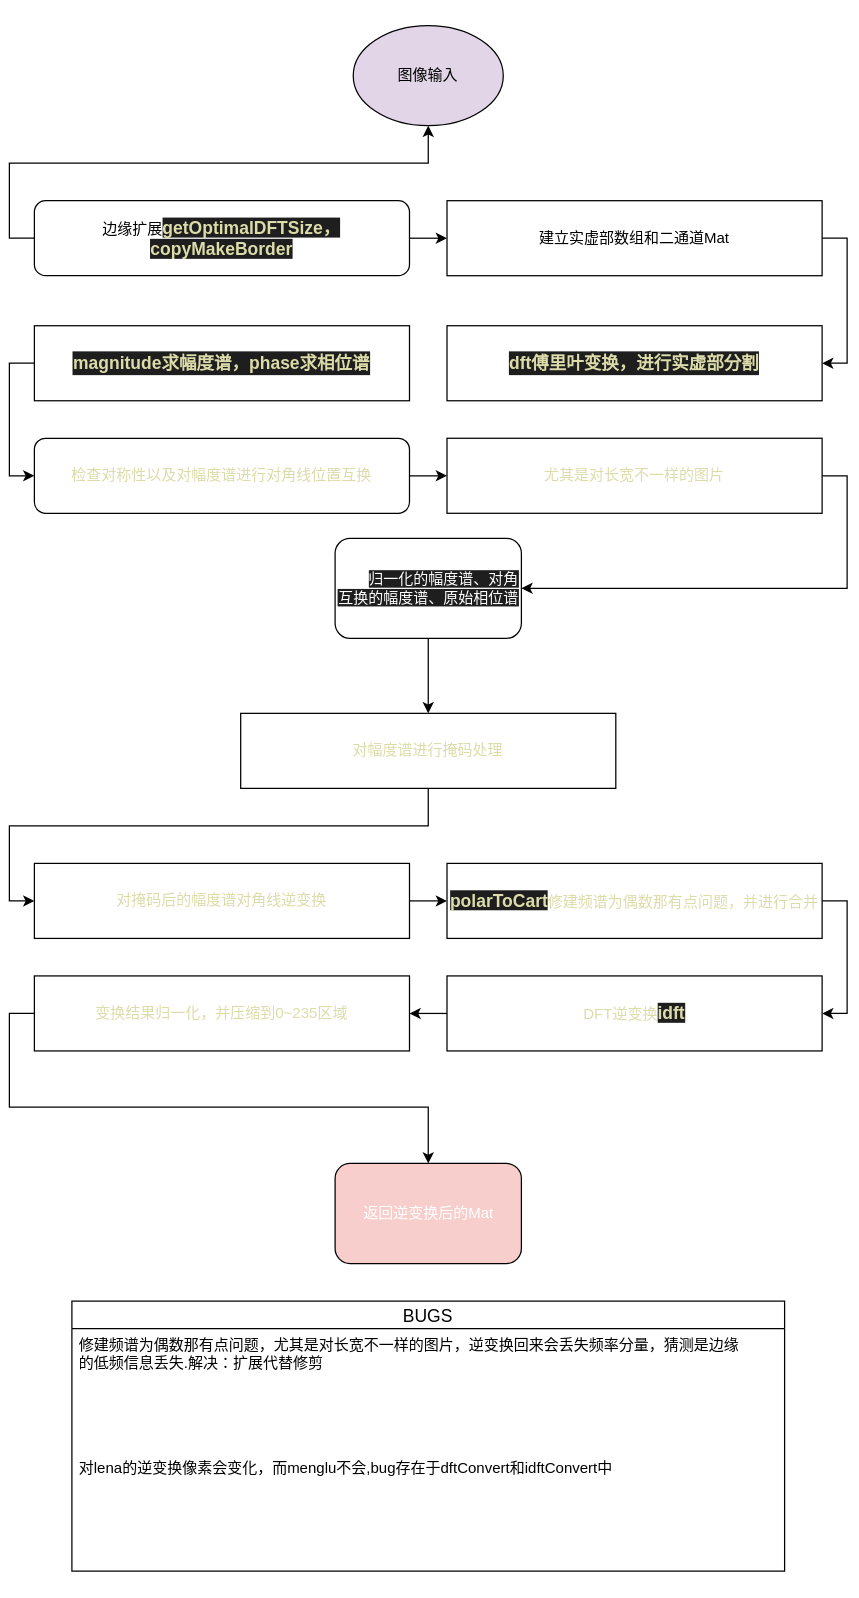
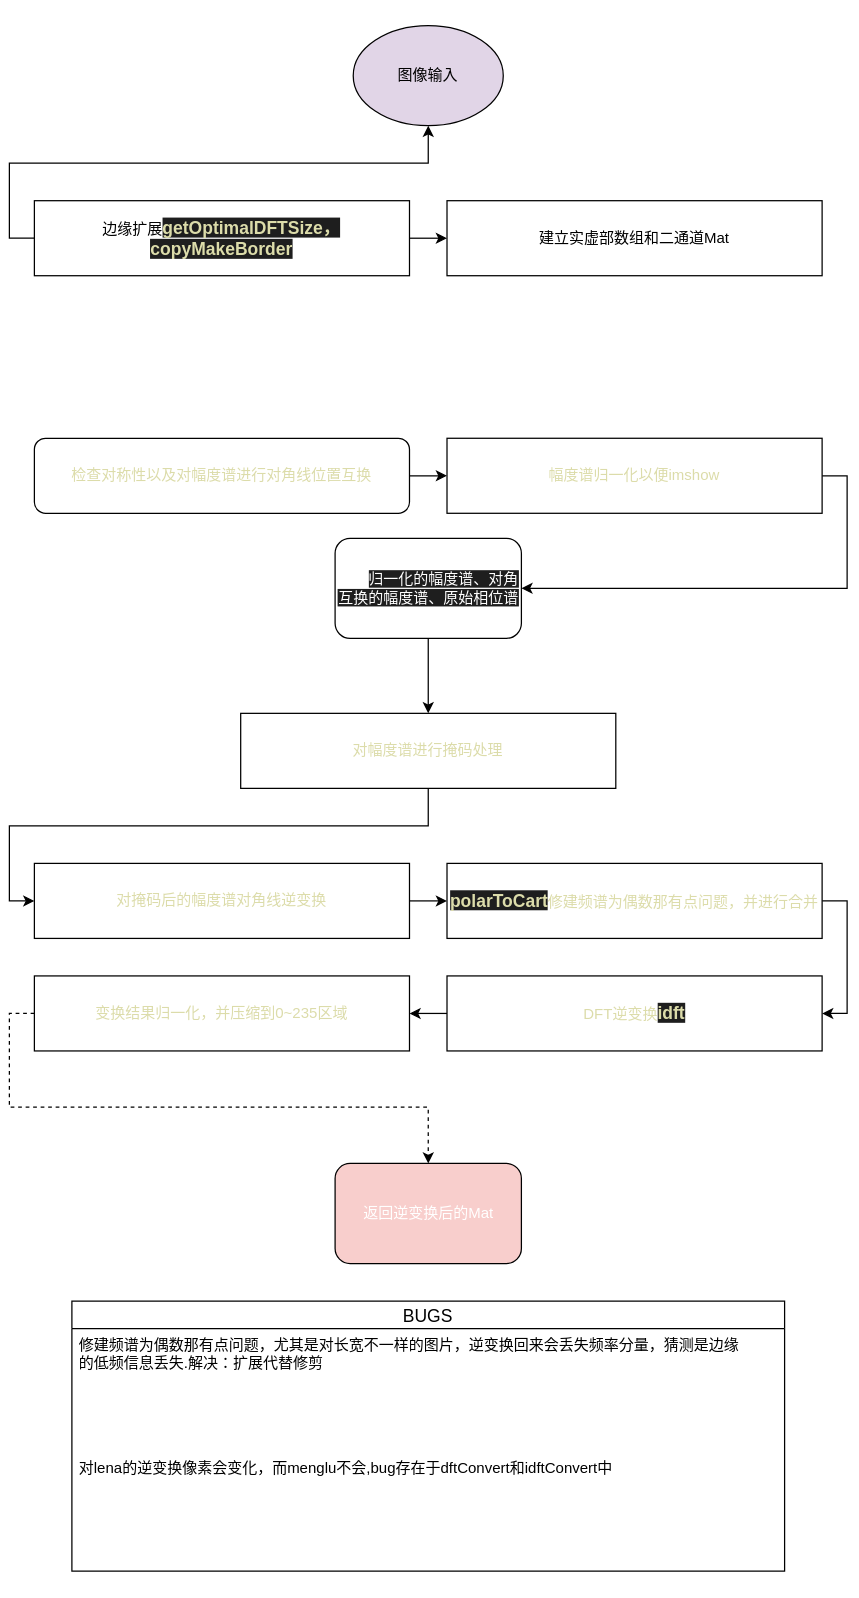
(222, 238) -> (222, 238)
(847, 296) -> none
(222, 363) -> none
(634, 363) -> none
(9, 415) -> none
(634, 476) -> (634, 476)
(185, 1107) -> (185, 1107)
